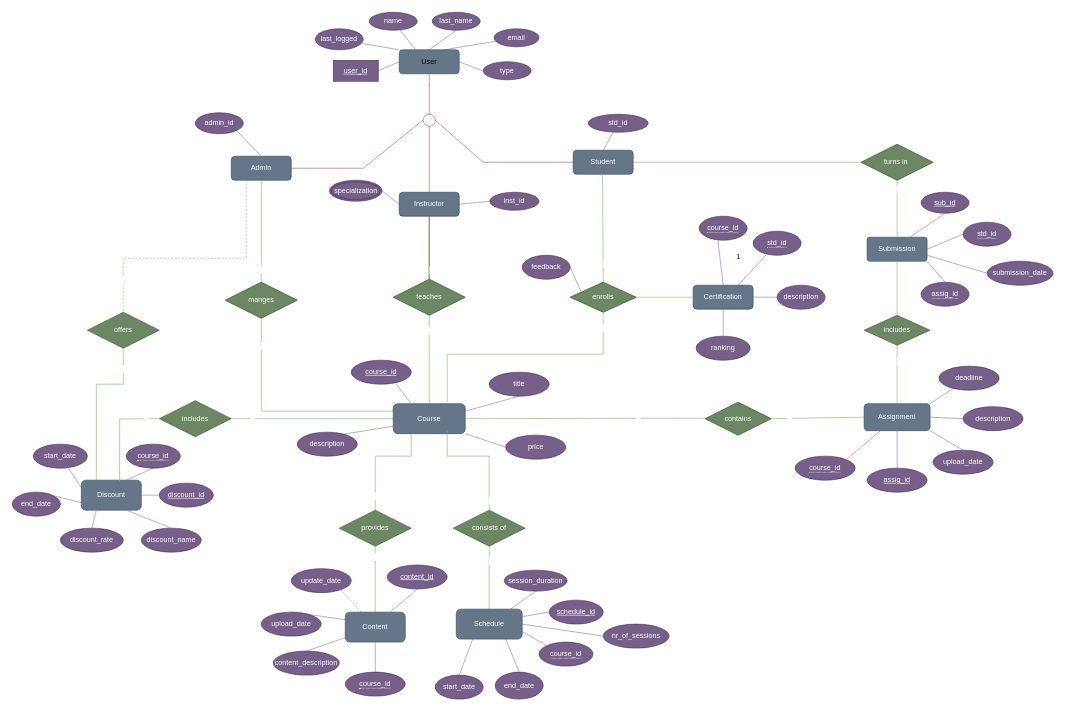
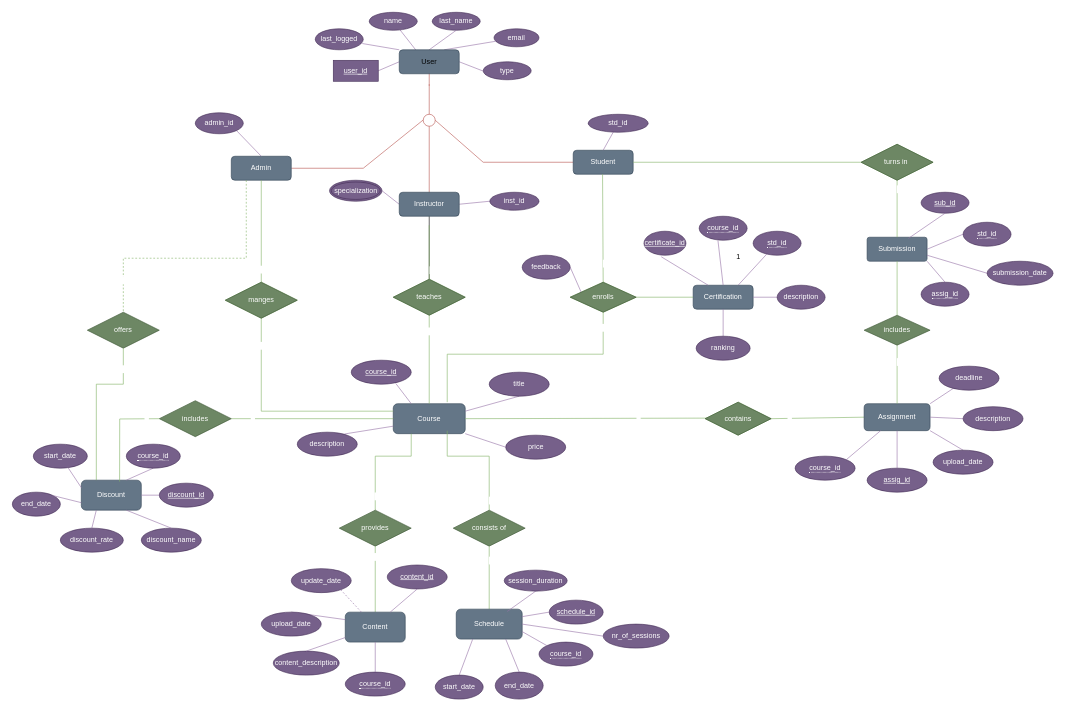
none -> (665, 243)
none -> (684, 271)
